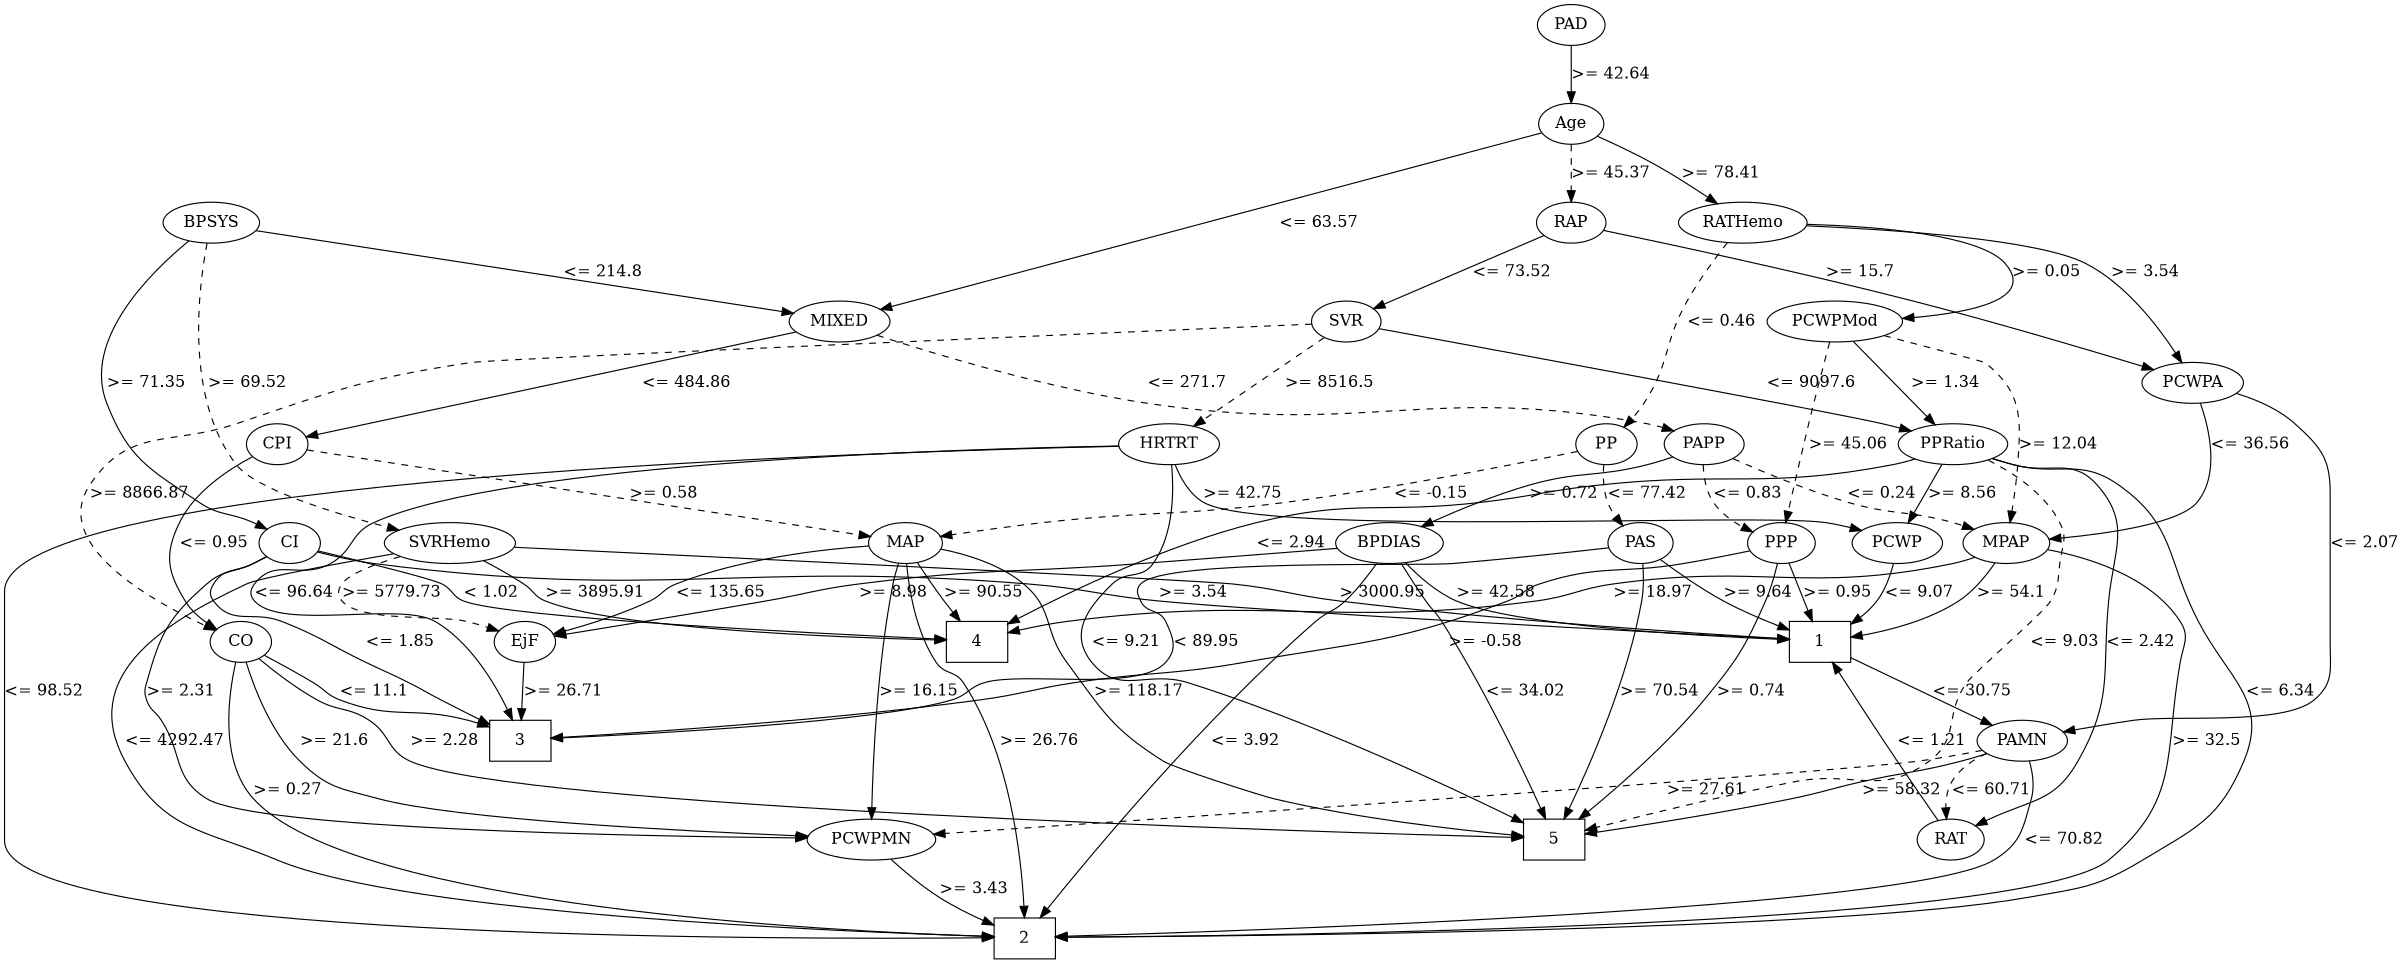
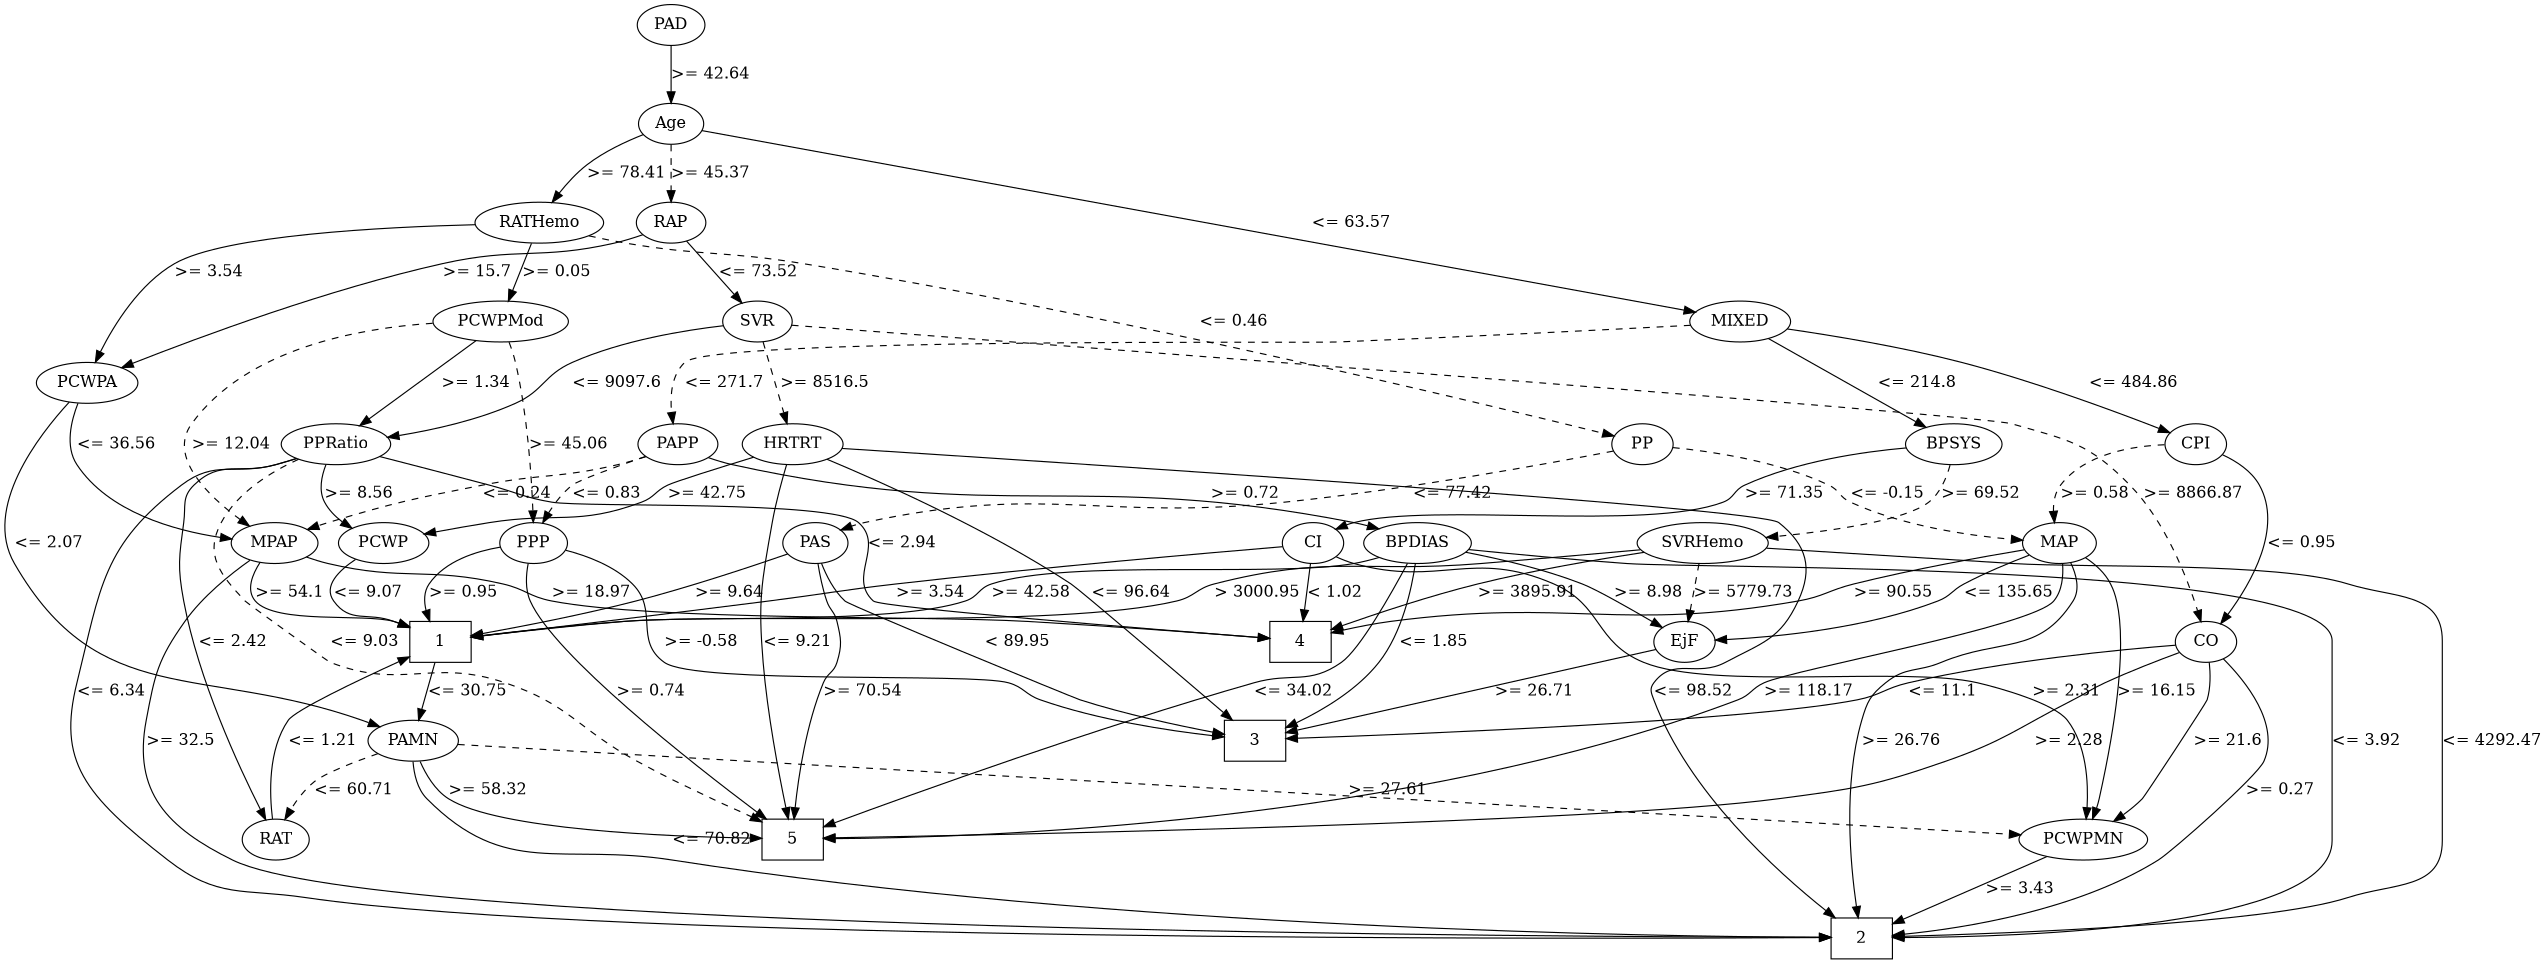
(519, 271) -> (1842, 380)
(313, 635) -> (1380, 661)
